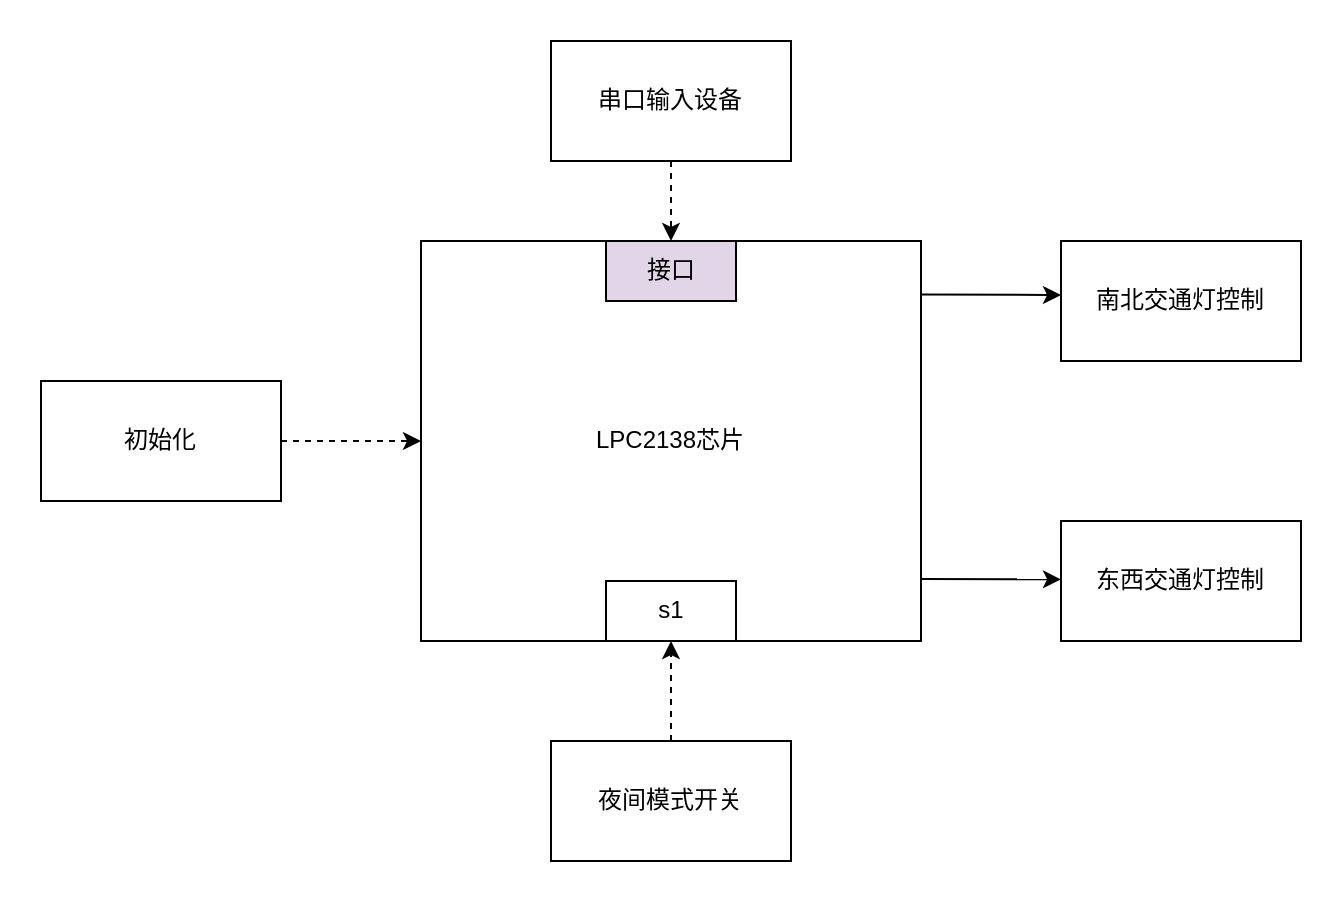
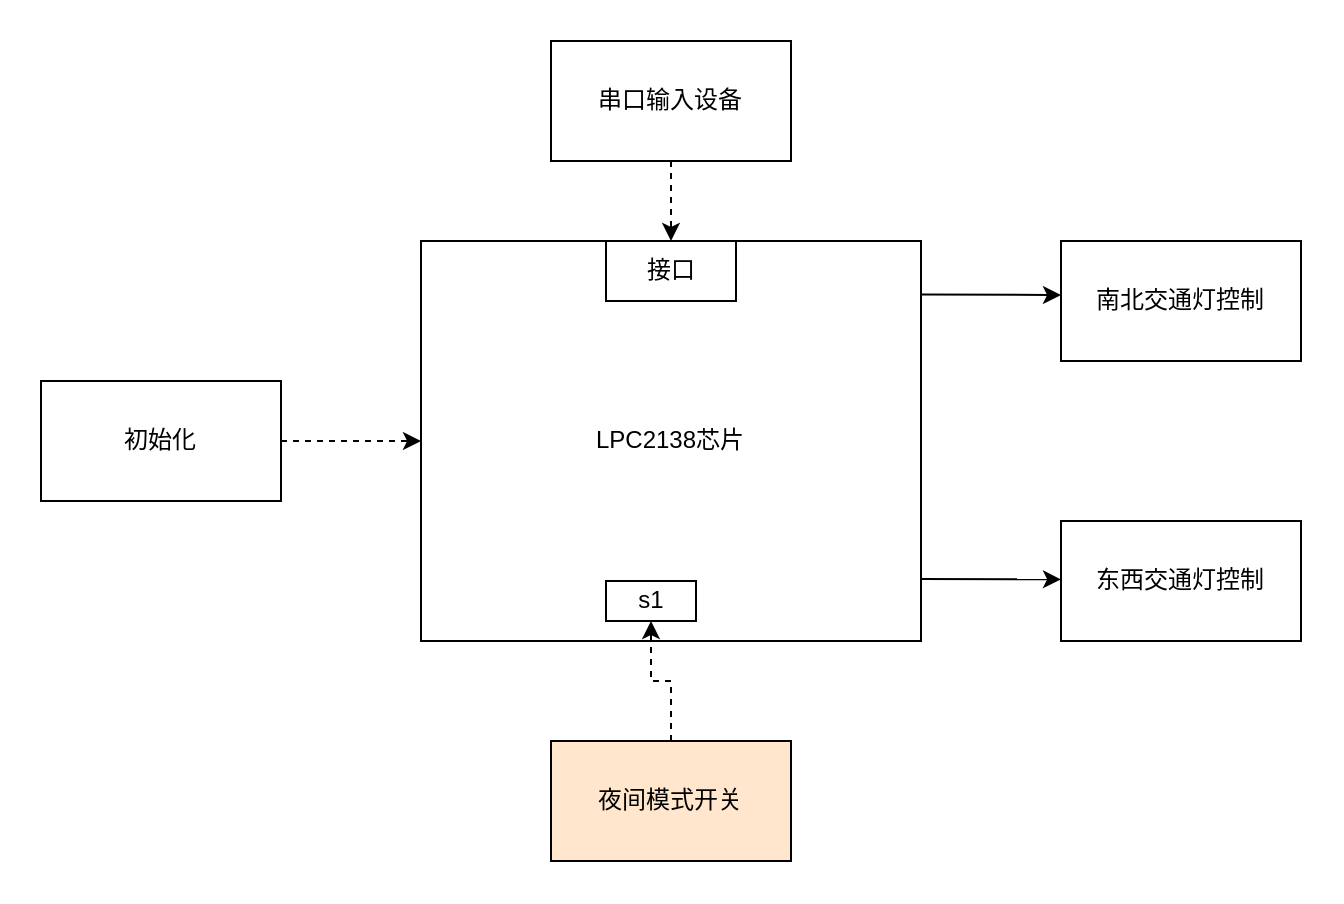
(671, 271) -> (671, 271)
(671, 611) -> (651, 601)
(671, 801) -> (671, 801)
